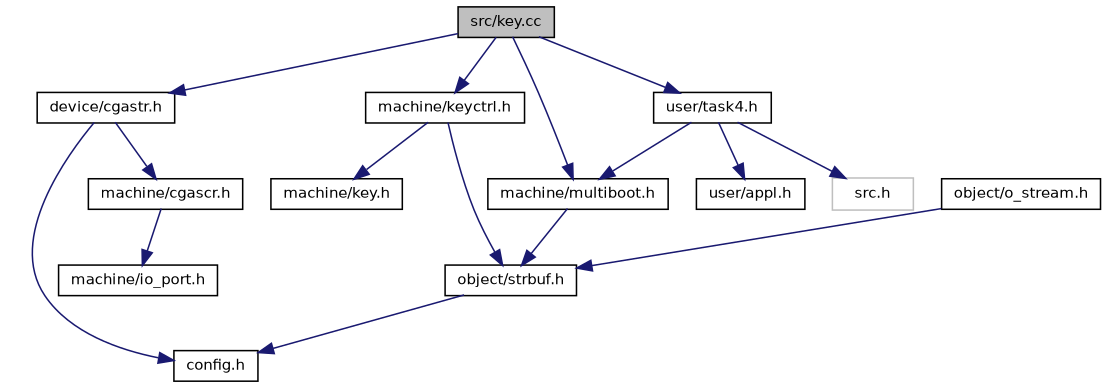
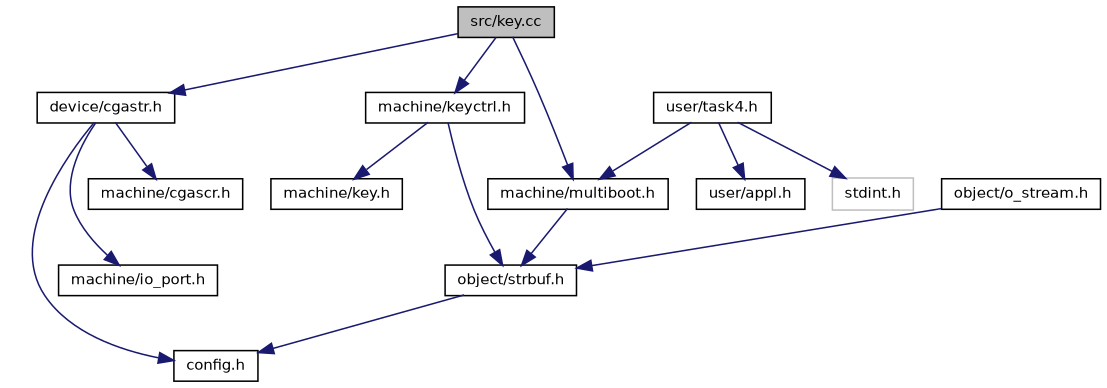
(602, 62) -> none
(873, 194) -> (873, 194)
(154, 230) -> (71, 192)
